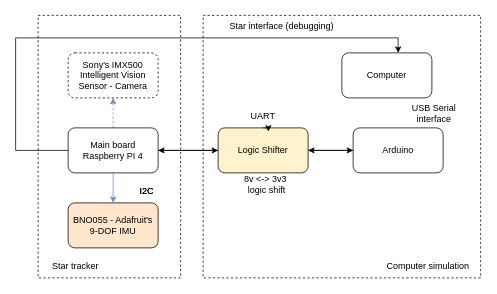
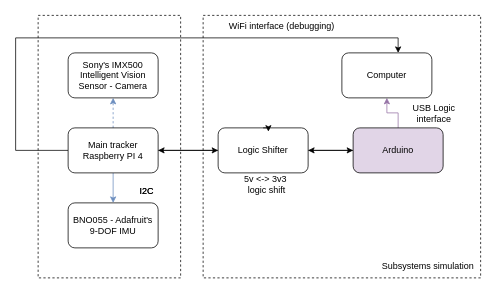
(282, 27) -> (282, 27)
(113, 75) -> (113, 75)
none -> (387, 110)
(434, 114) -> (434, 114)
(263, 117) -> none
(113, 150) -> (113, 150)
(263, 150) -> (263, 150)
(398, 150) -> (398, 150)
(267, 184) -> (267, 184)
(113, 225) -> (113, 225)
(75, 267) -> none
(428, 267) -> (428, 267)
